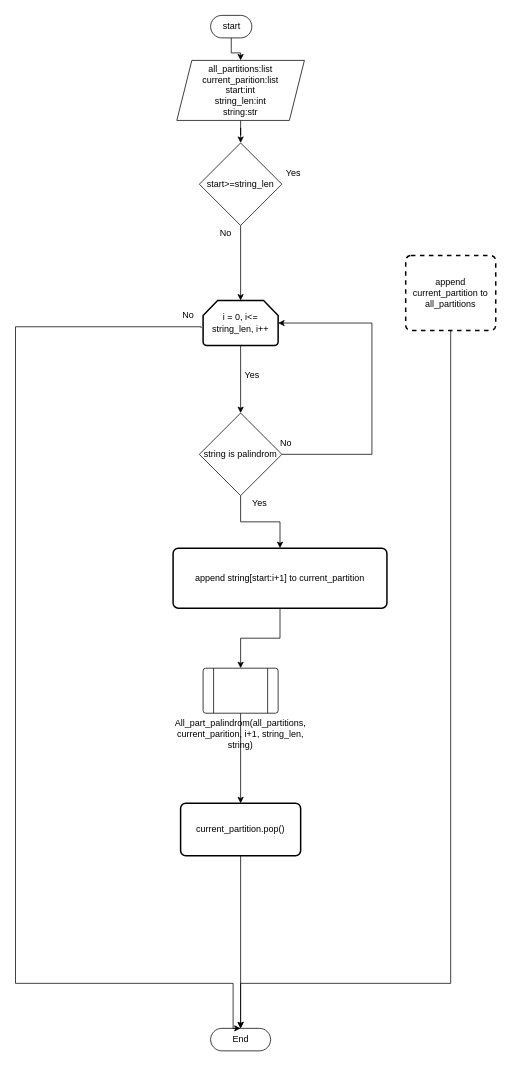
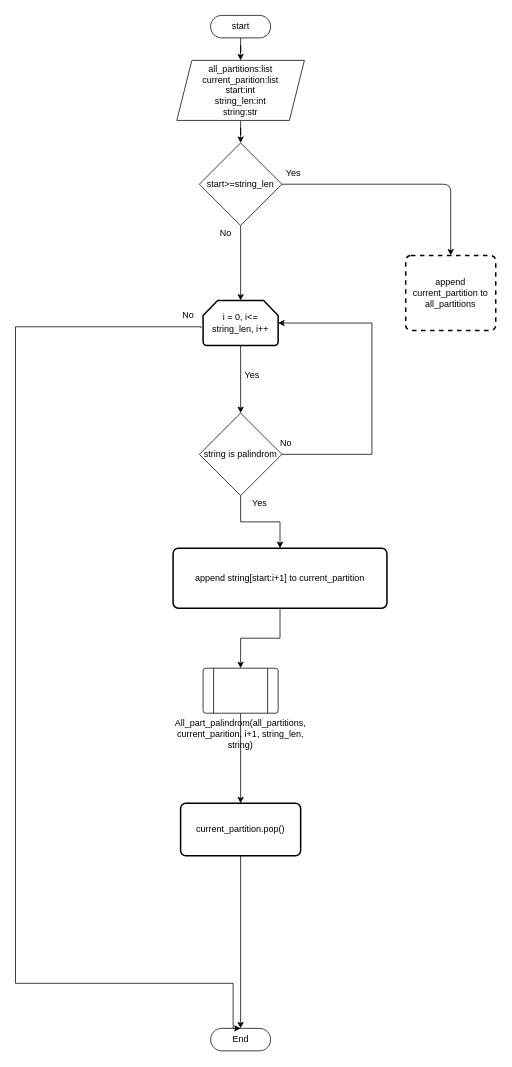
(231, 27) -> (240, 27)
none -> (396, 184)
(450, 761) -> none
